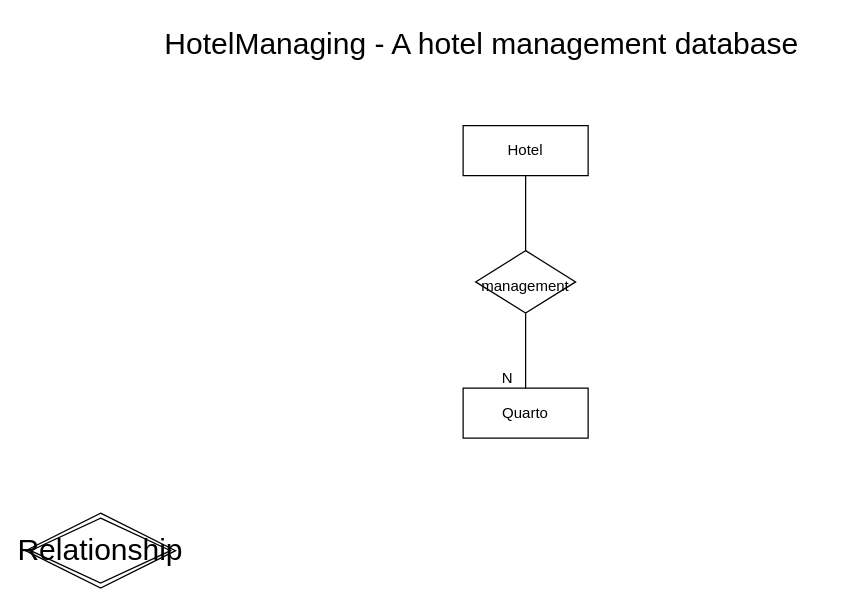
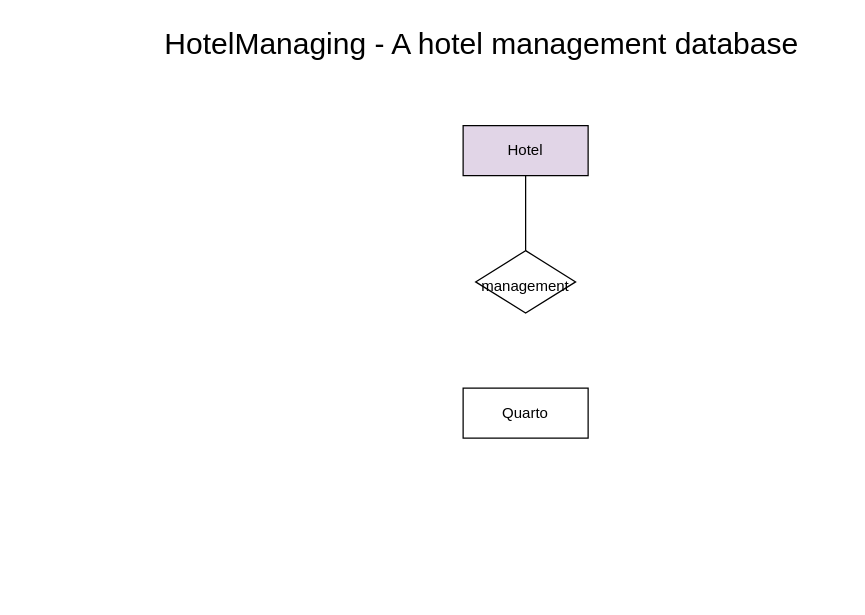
(526, 151) -> (526, 151)
(526, 350) -> none
(101, 551) -> none
